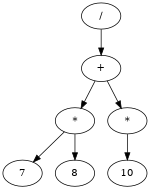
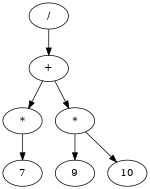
none -> (75, 173)
(75, 173) -> none
